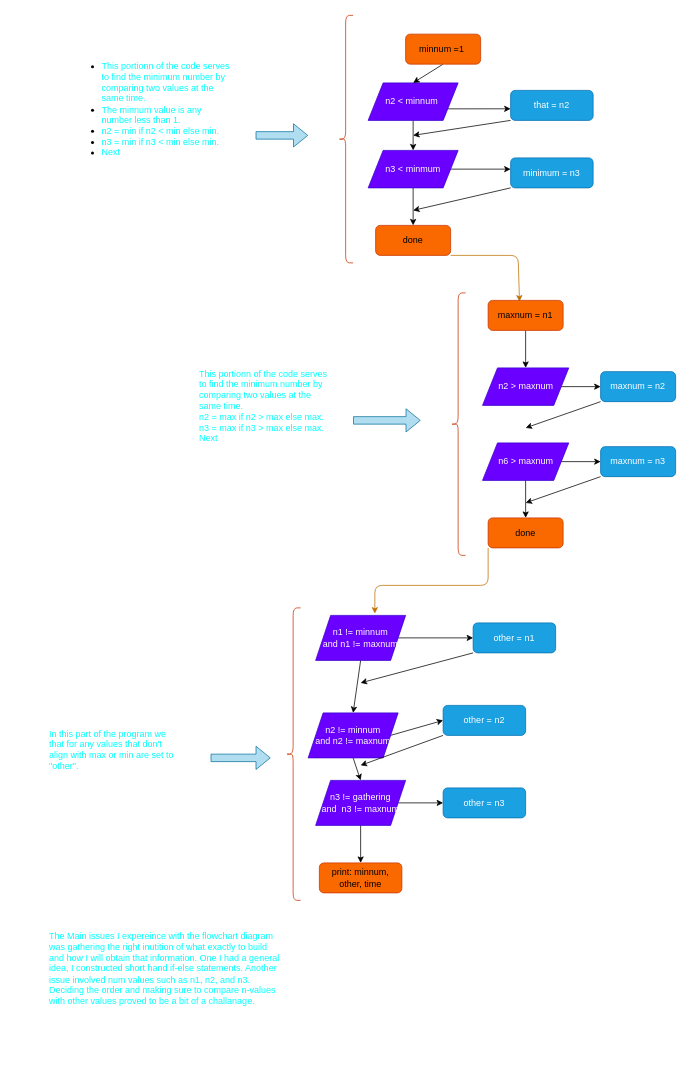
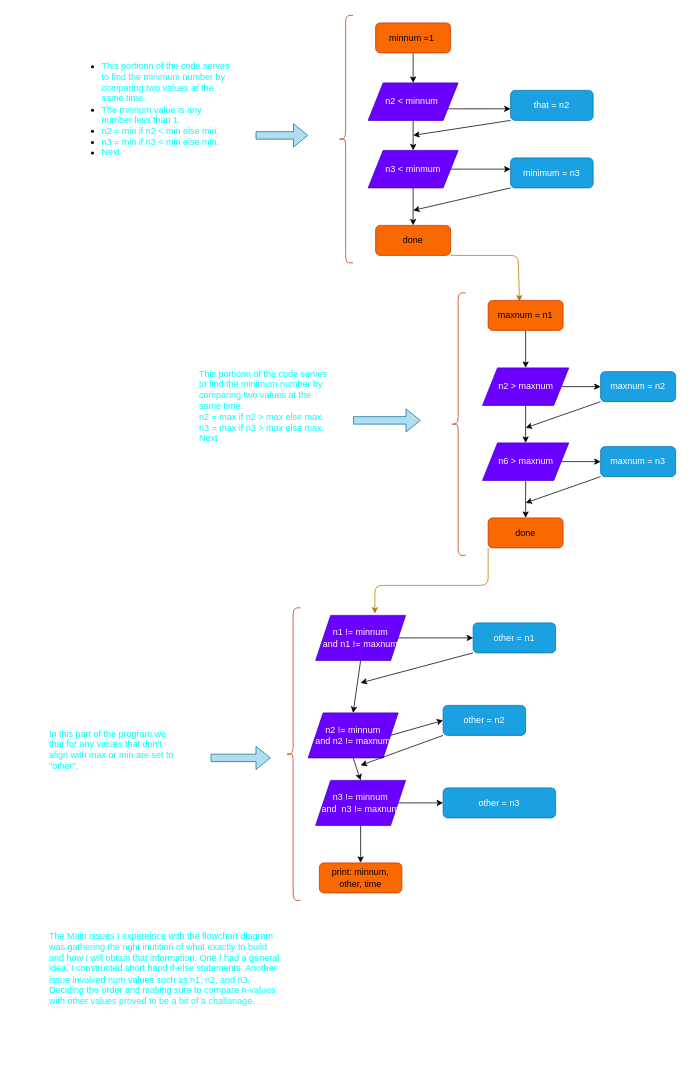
(443, 49) -> (413, 38)
none -> (525, 422)
(360, 803) -> (360, 803)
(484, 803) -> (499, 803)
